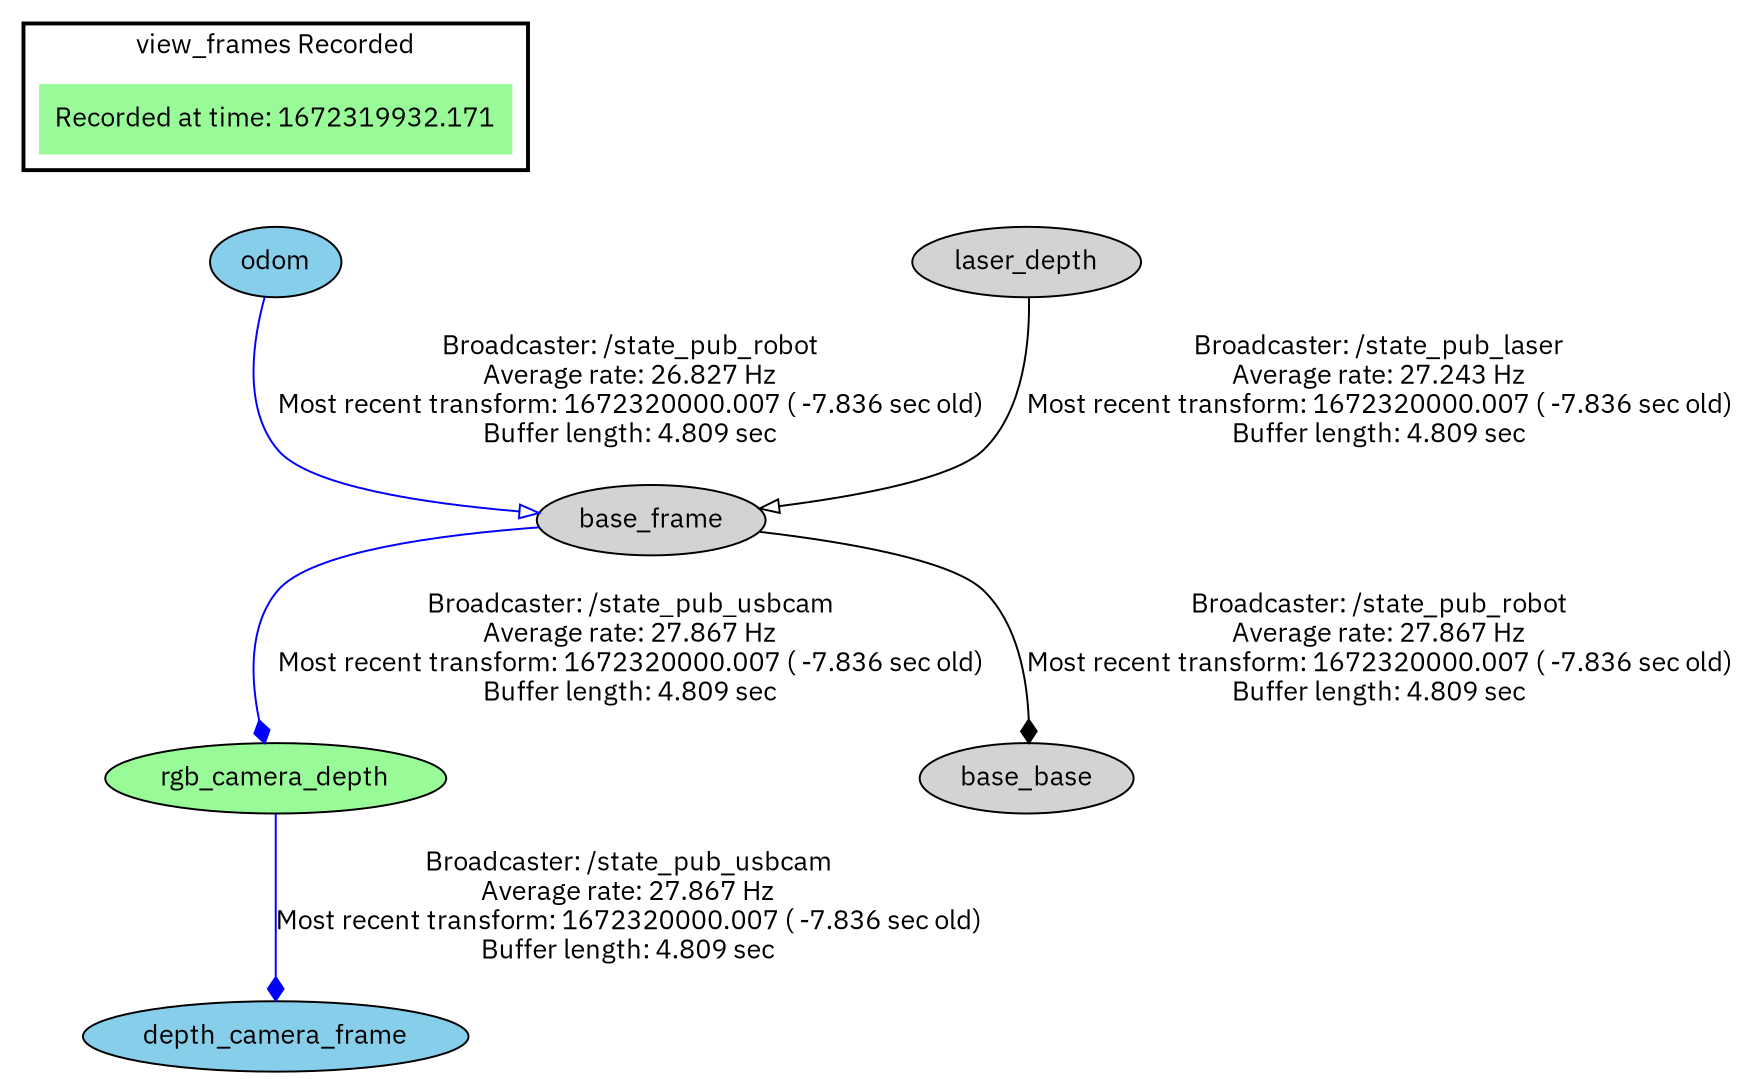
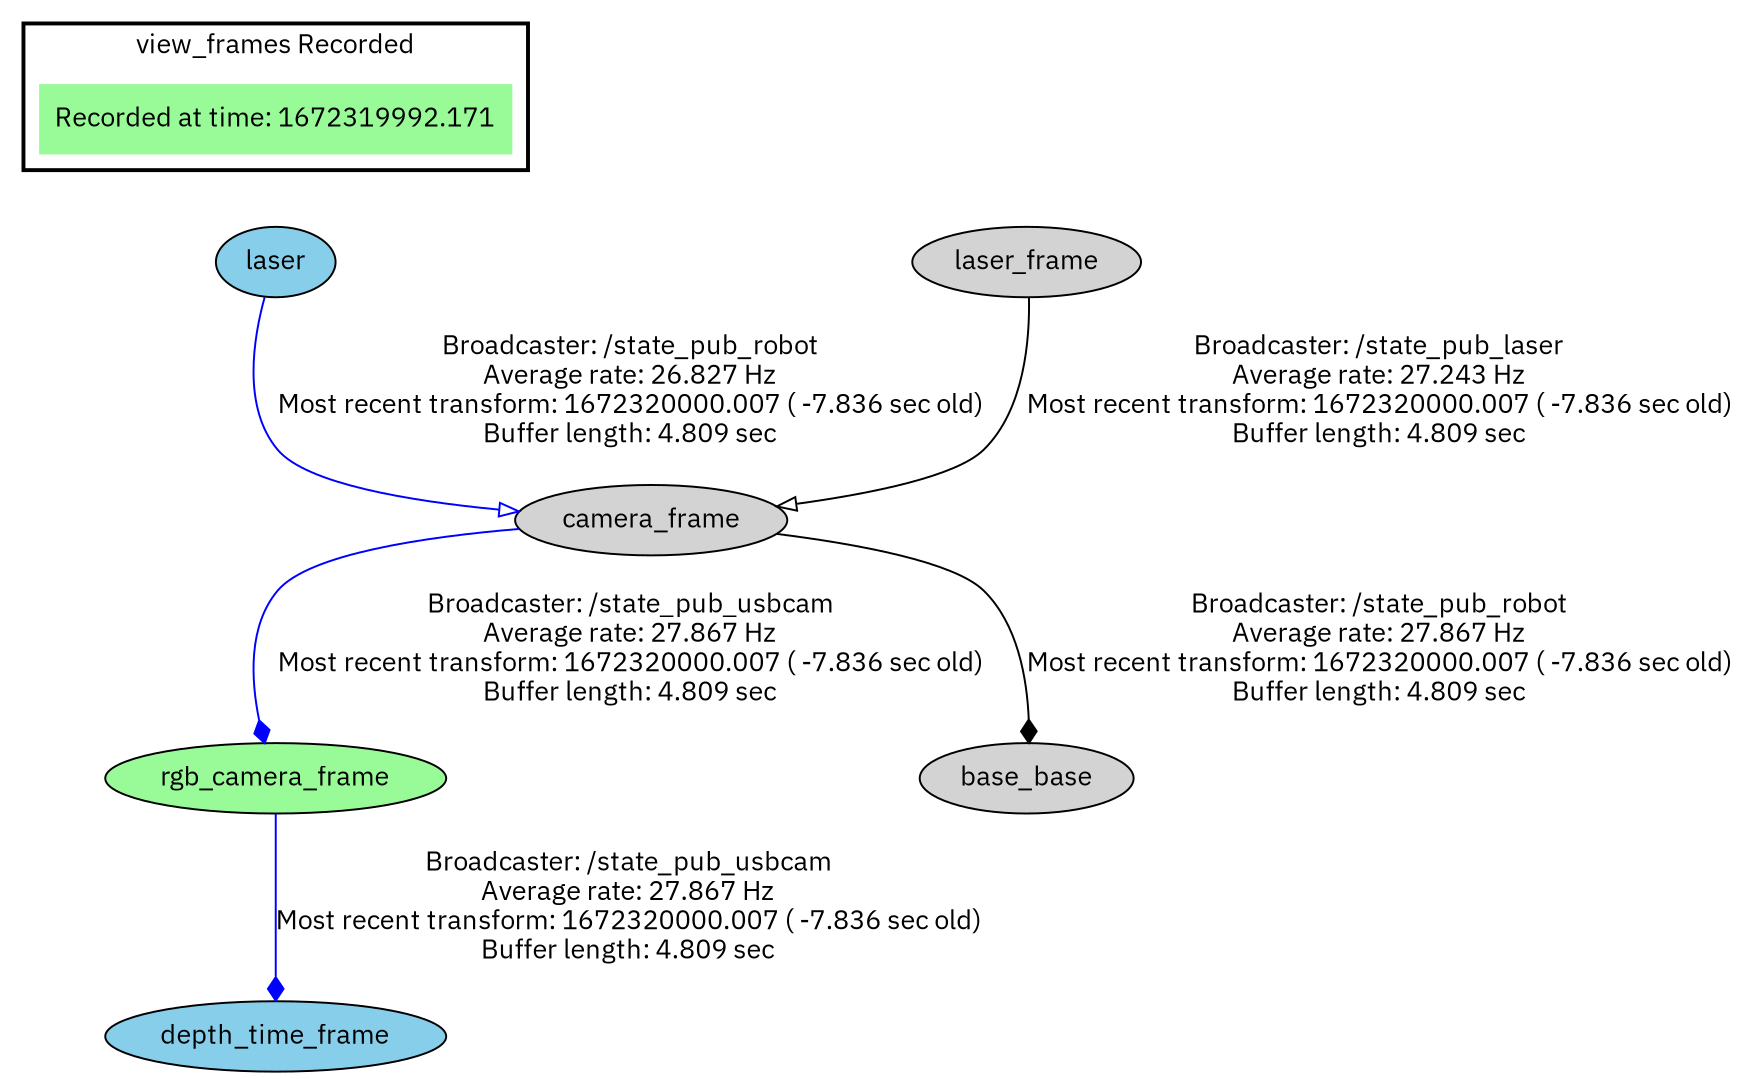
(276, 119) -> (276, 119)
(276, 262) -> (276, 262)
(1027, 262) -> (1027, 262)
(651, 520) -> (651, 520)
(276, 778) -> (276, 778)
(276, 1036) -> (276, 1036)
